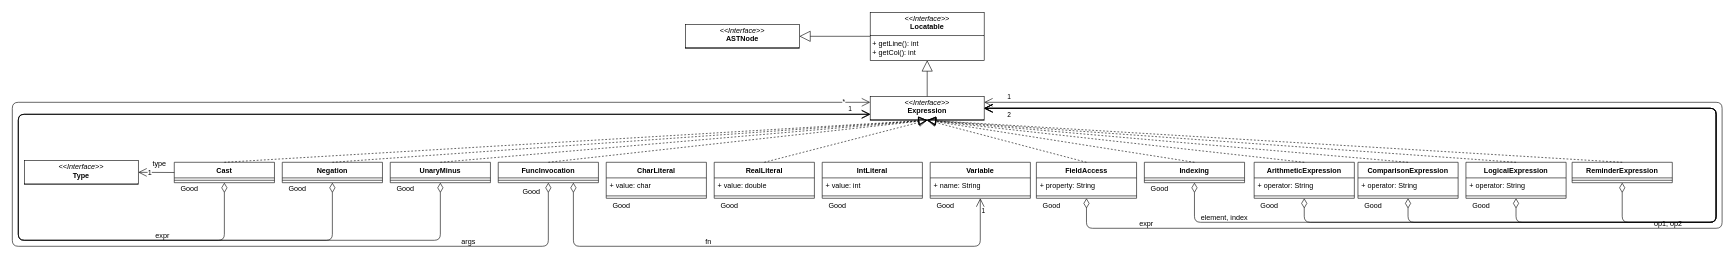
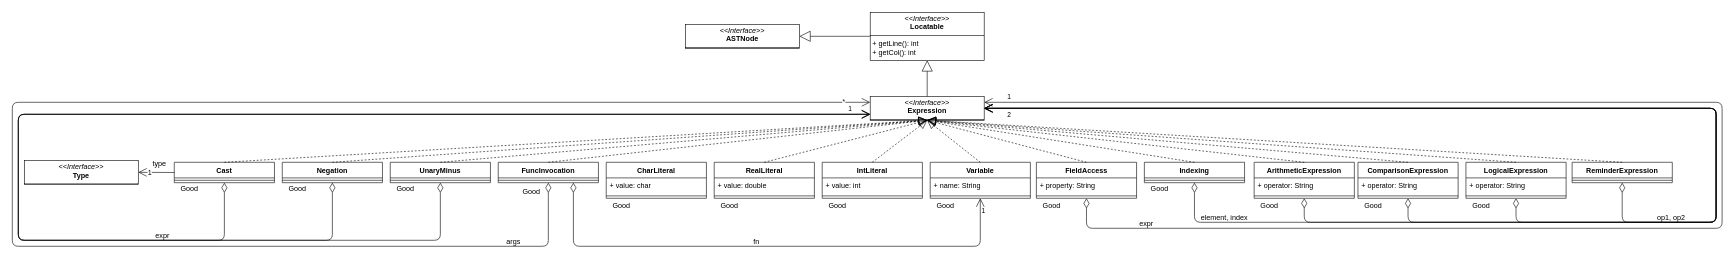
none -> (896, 144)
none -> (958, 144)
(1668, 224) -> (1671, 218)
(468, 242) -> (513, 242)
(708, 242) -> (756, 242)
